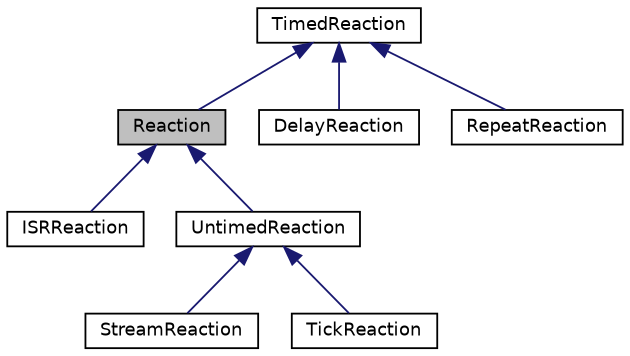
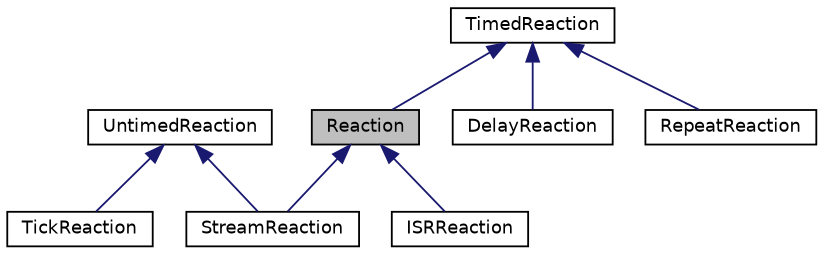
(227, 185) -> (313, 185)
